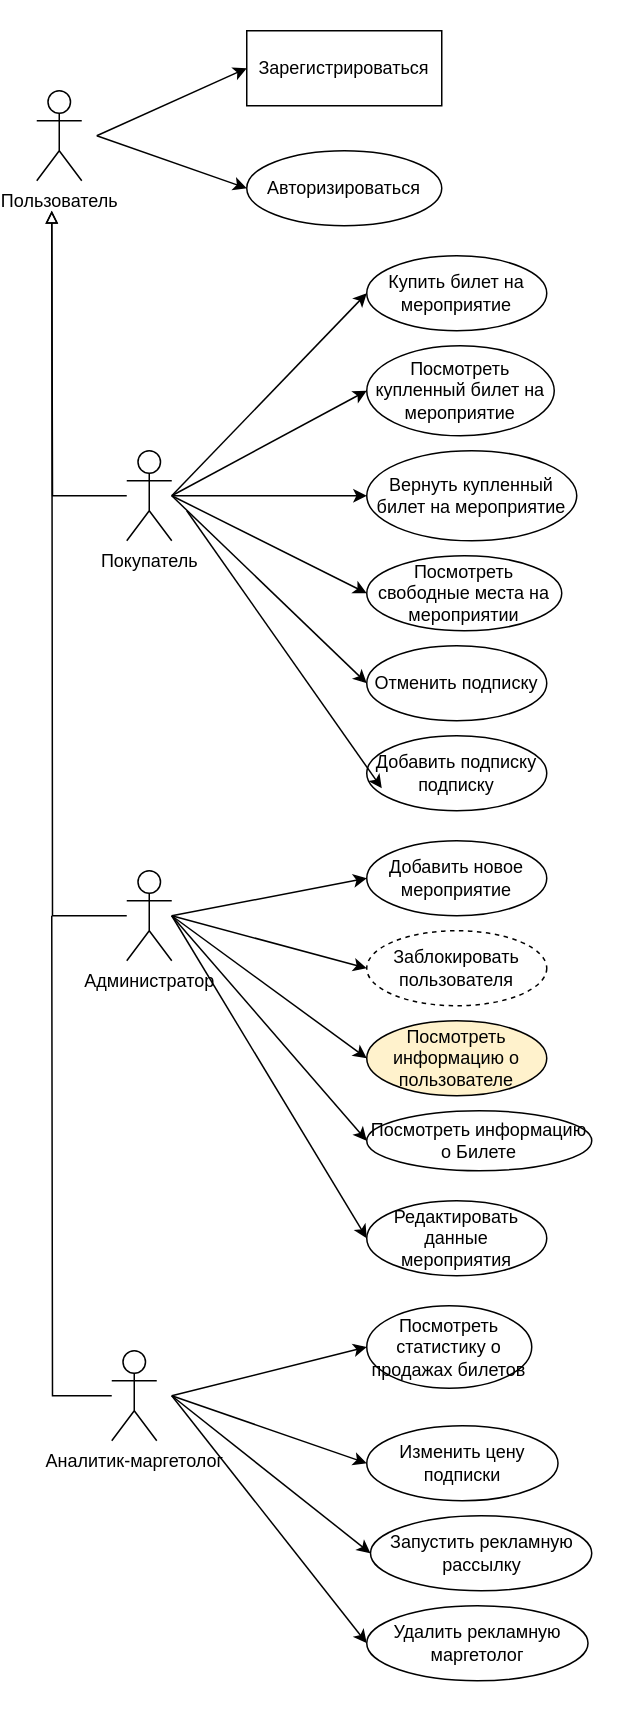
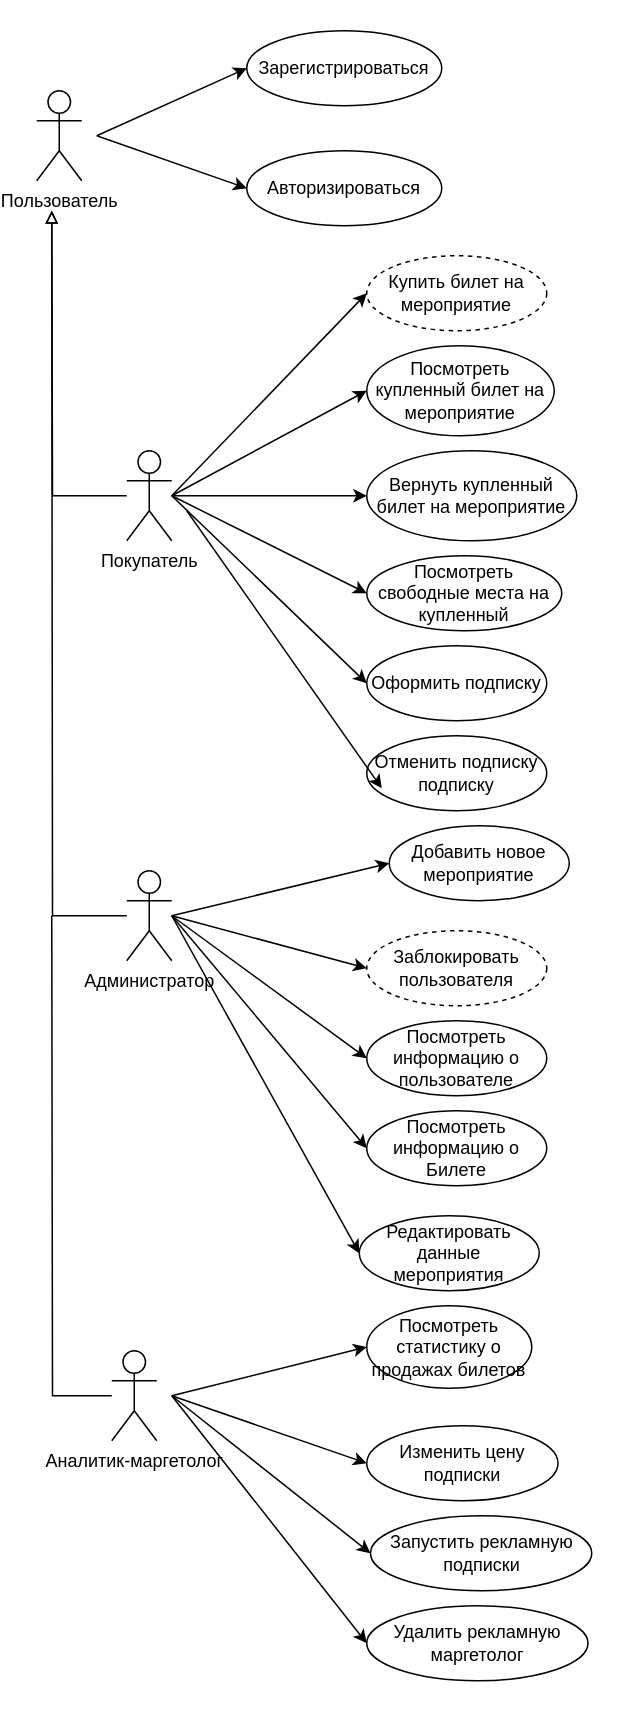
(344, 68) -> (344, 68)
(457, 293) -> (457, 293)
(464, 593) -> (464, 593)
(457, 683) -> (457, 683)
(457, 773) -> (457, 773)
(457, 878) -> (479, 863)
(457, 1058) -> (457, 1058)
(479, 1141) -> (457, 1148)
(457, 1238) -> (449, 1253)
(482, 1553) -> (482, 1553)
